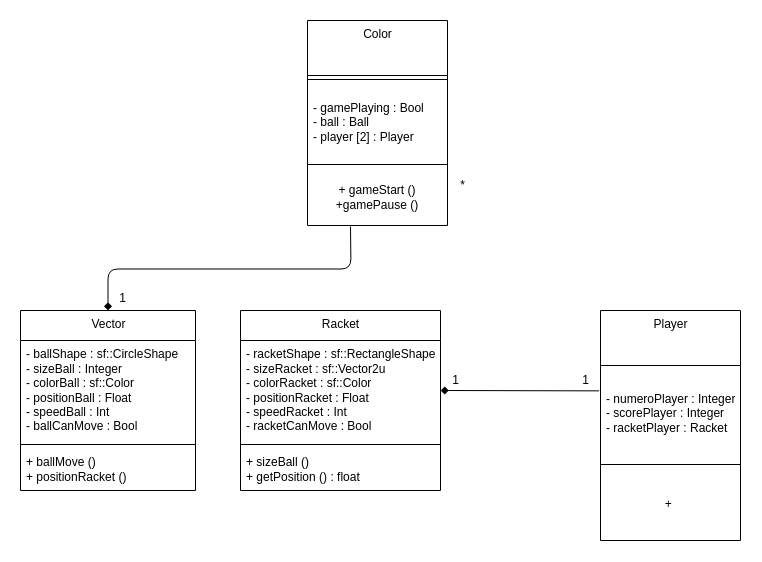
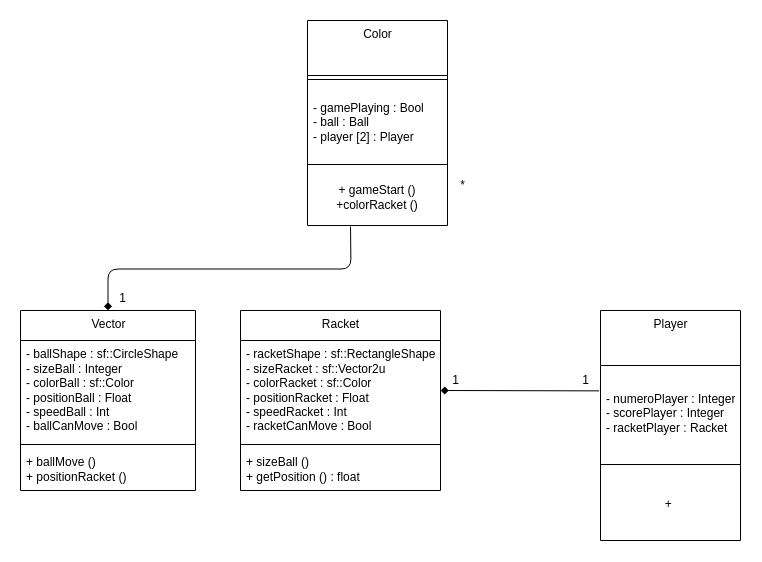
(378, 198) -> (378, 198)
